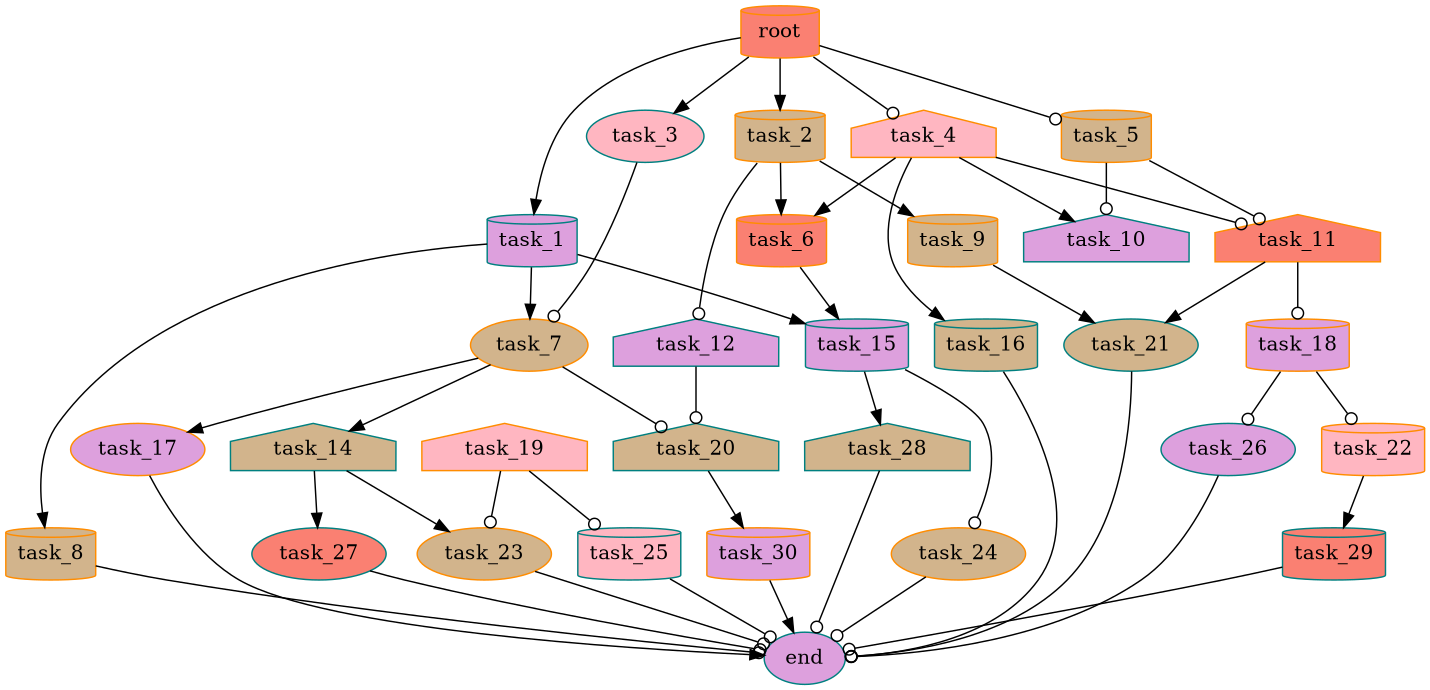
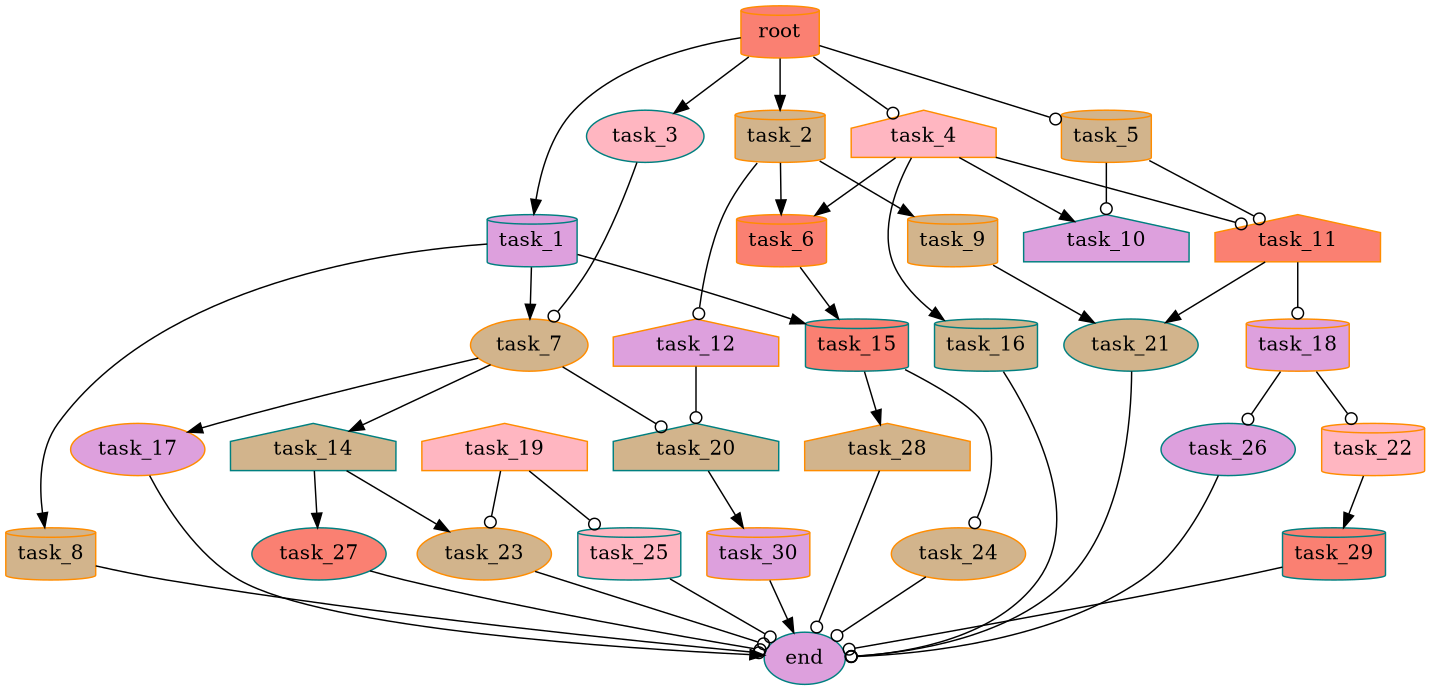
(696, 345) -> (696, 345)
(857, 345) -> (857, 345)
(887, 450) -> (887, 450)
